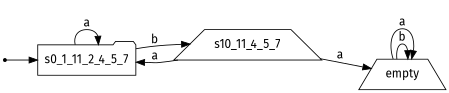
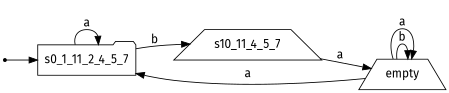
(161, 62) -> (255, 84)
